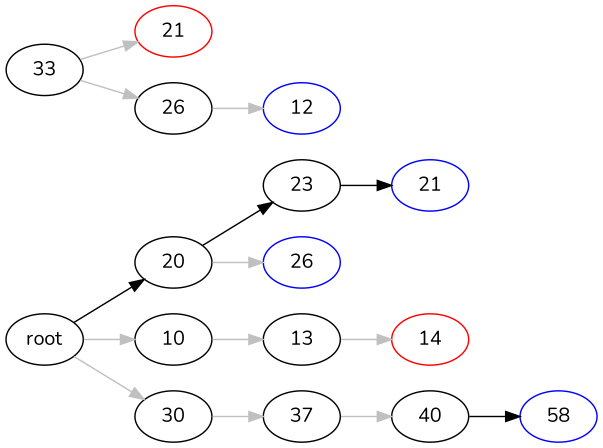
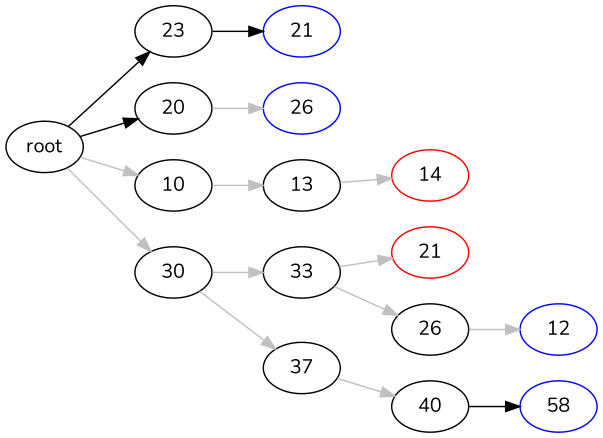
(231, 228) -> (104, 94)
none -> (231, 272)
